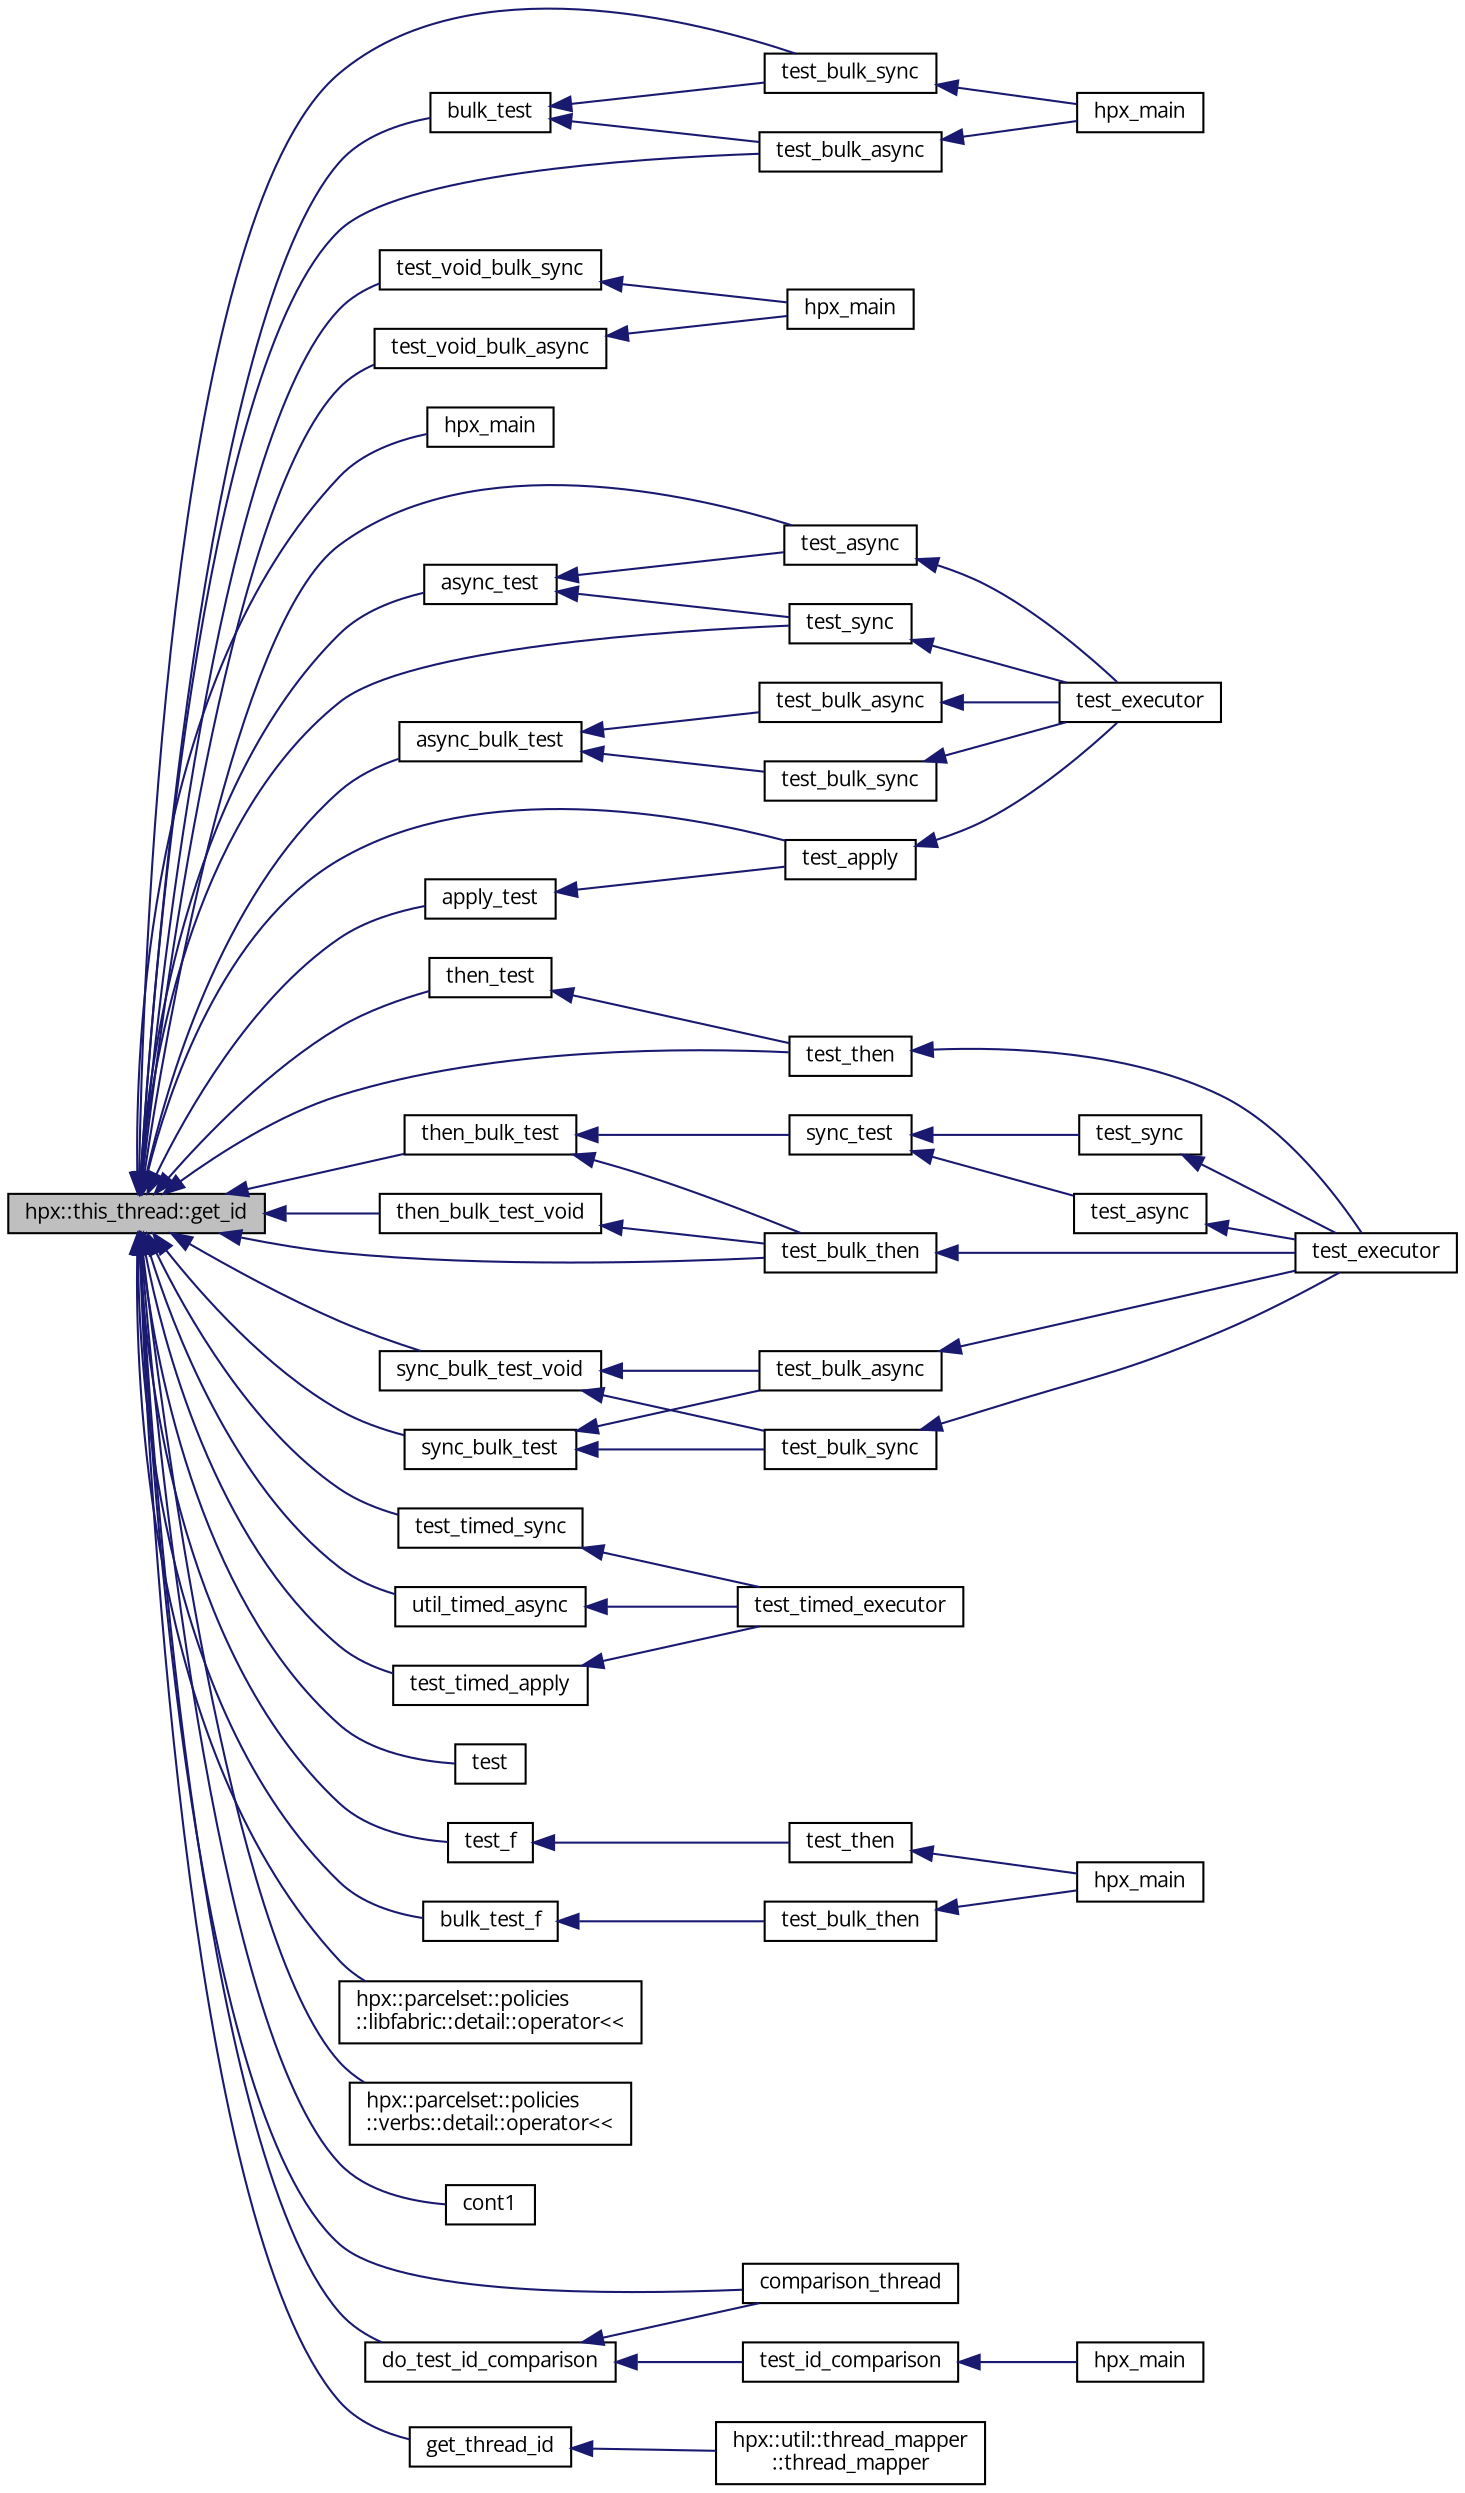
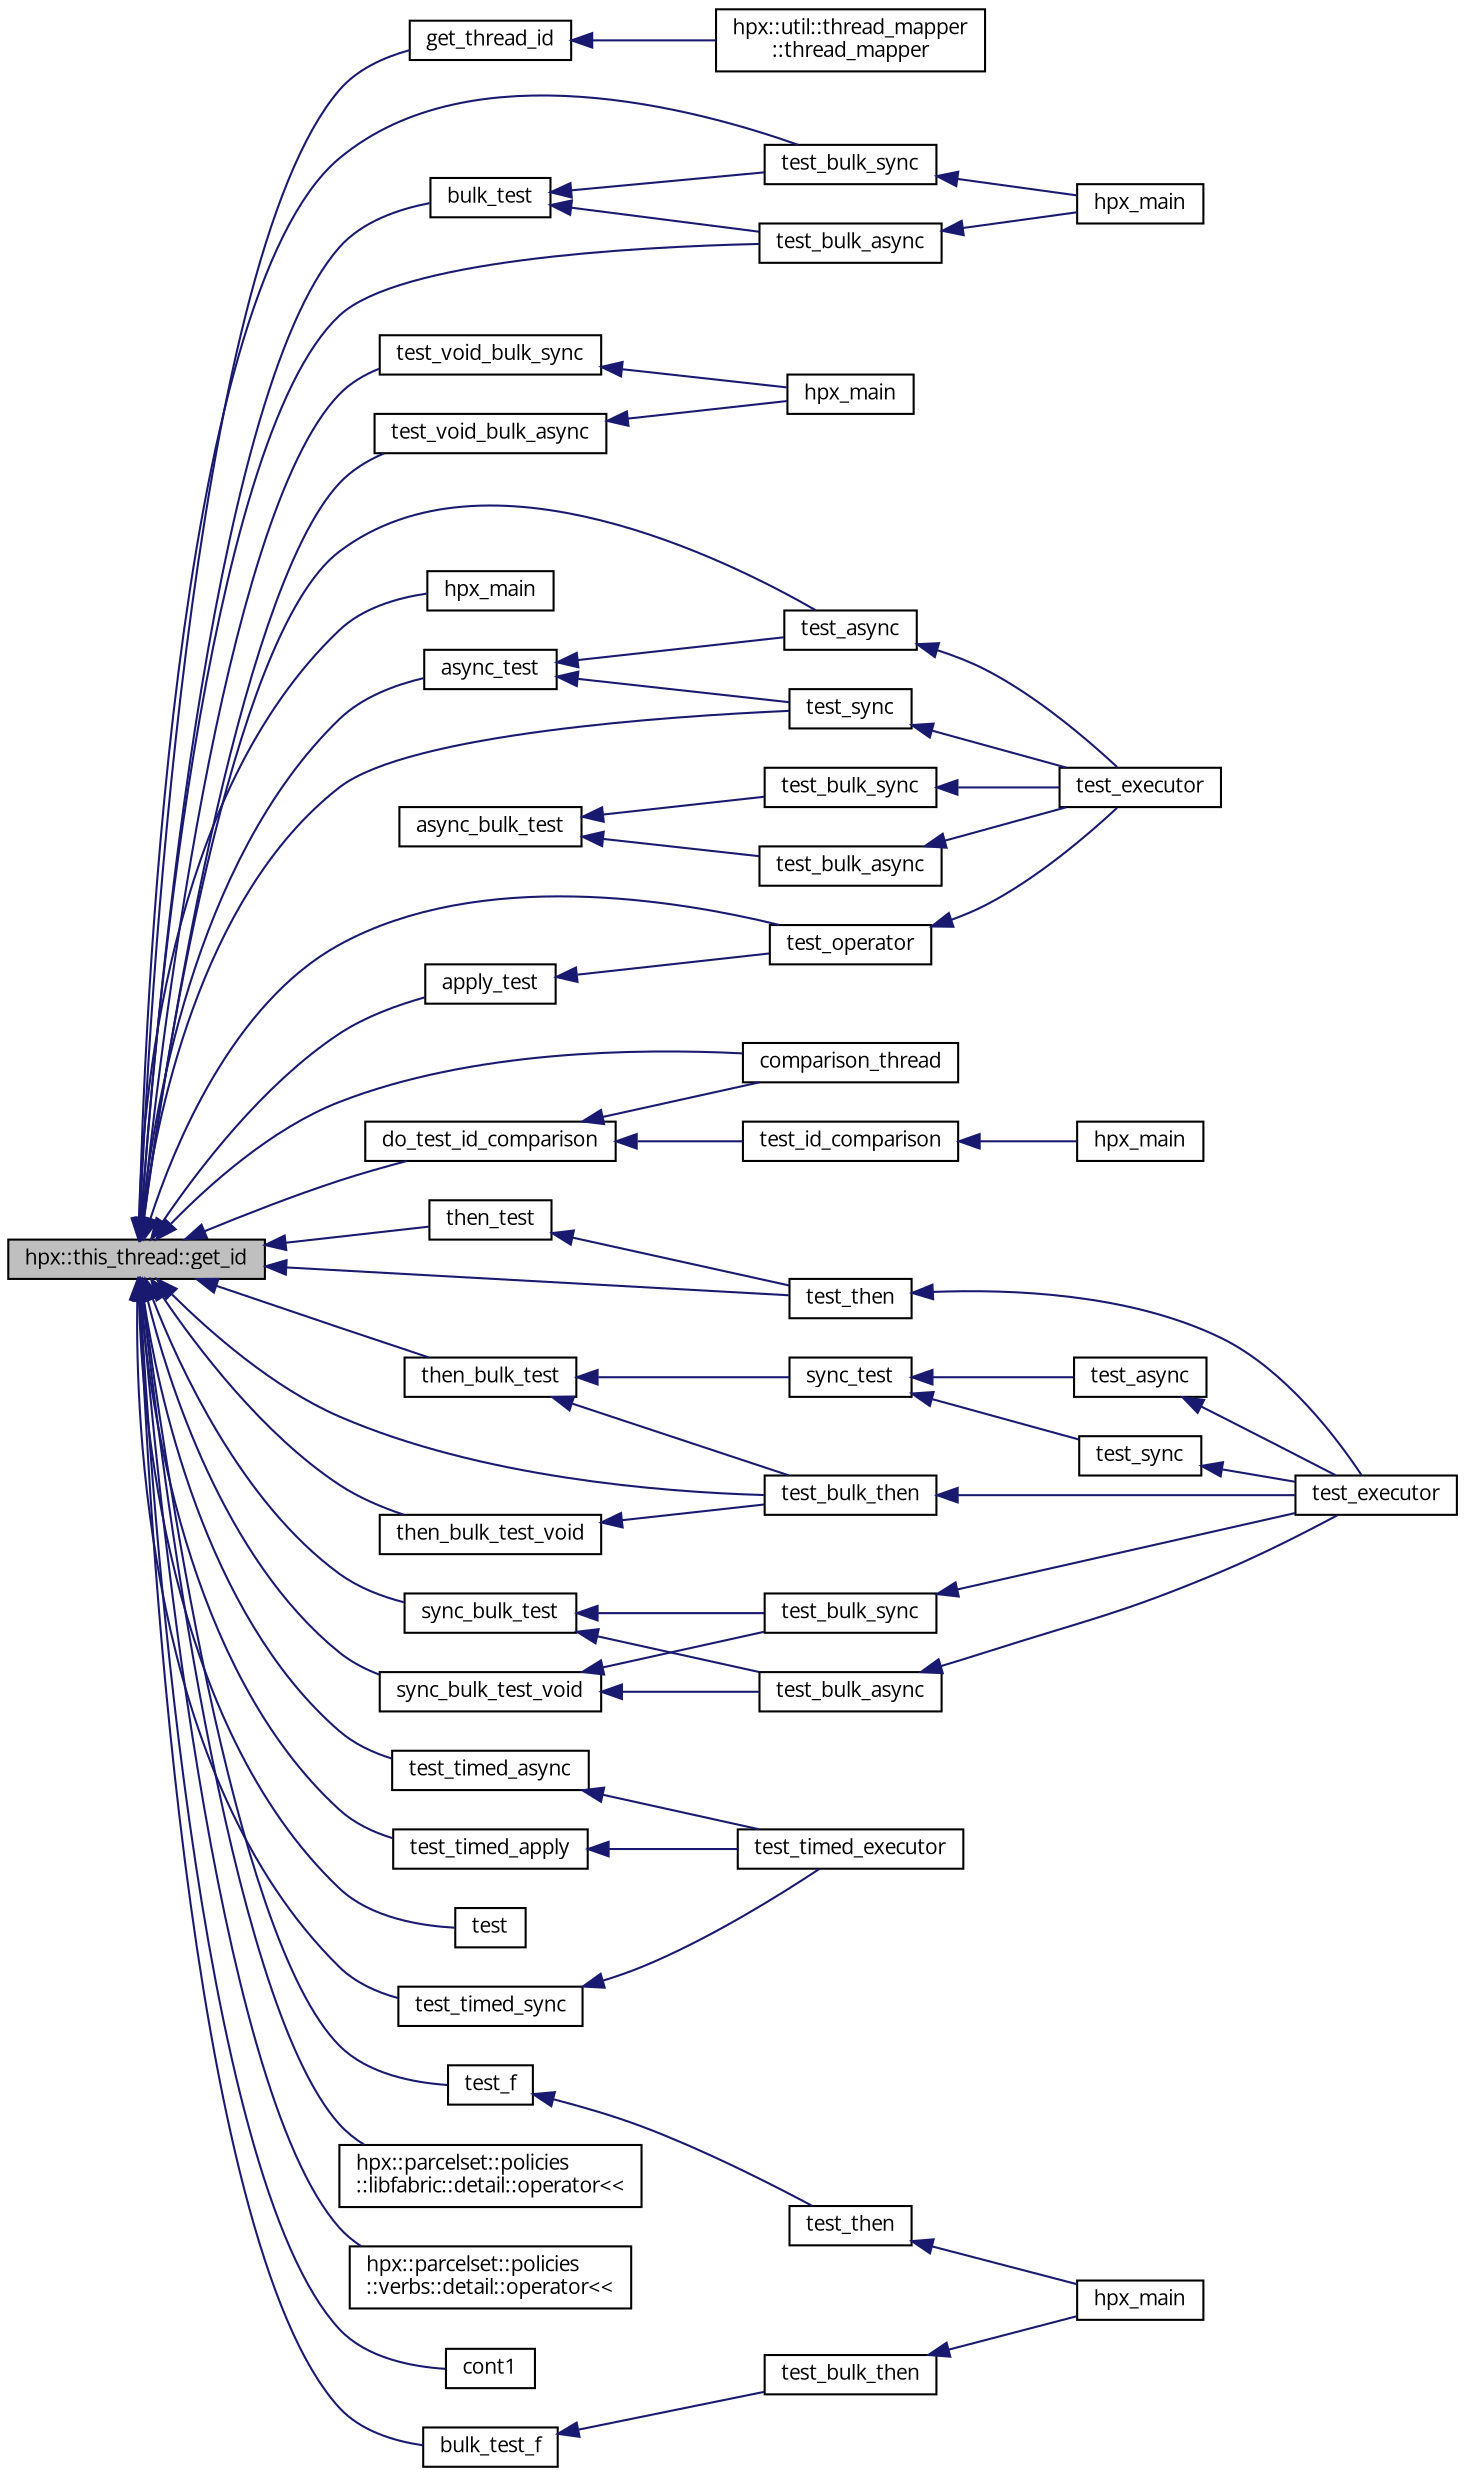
(851, 860) -> (851, 945)
(231, 937) -> none
(490, 1607) -> (490, 1770)
